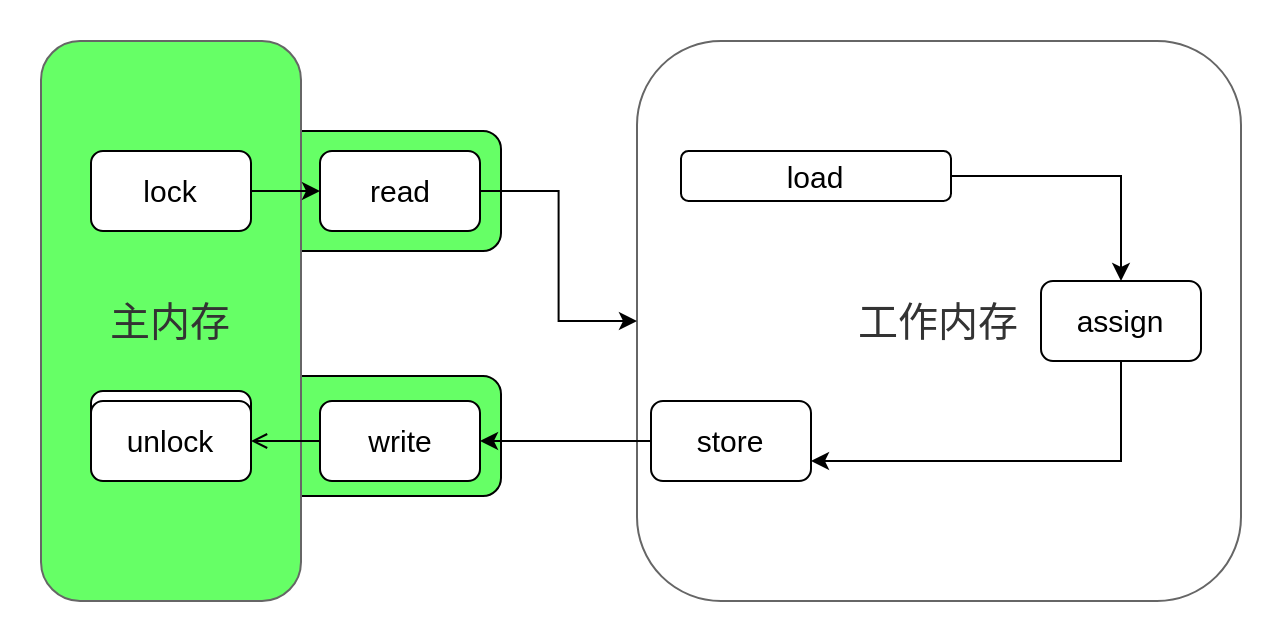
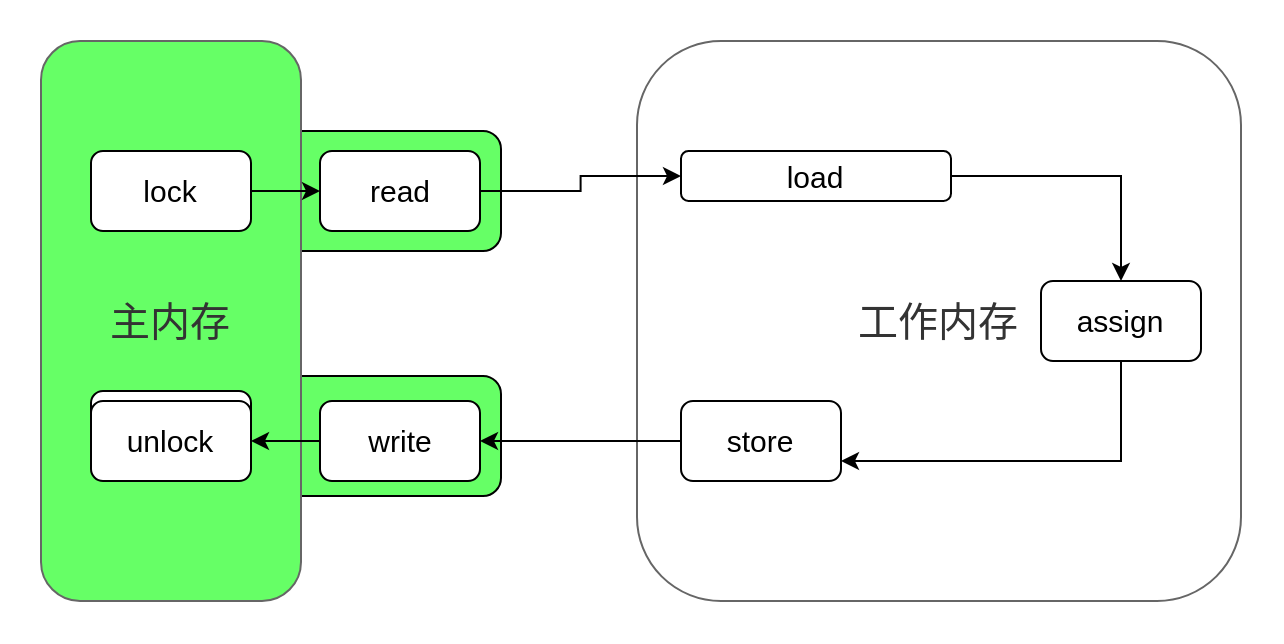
(559, 287) -> (605, 176)
(263, 441) -> (266, 441)
(731, 441) -> (761, 441)
